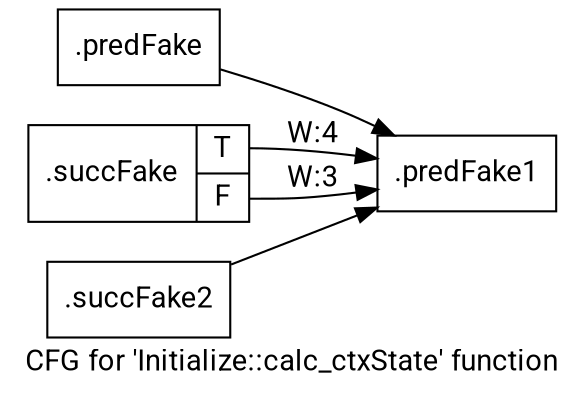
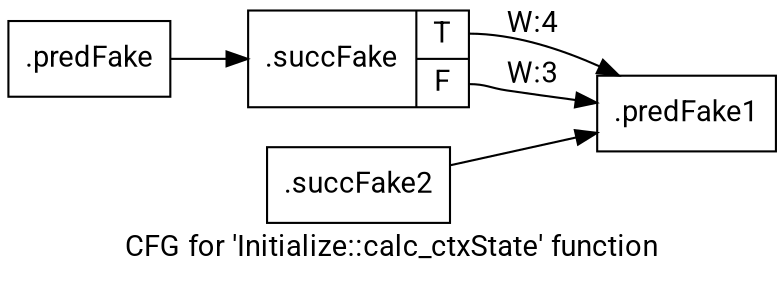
(299, 95) -> (199, 59)
